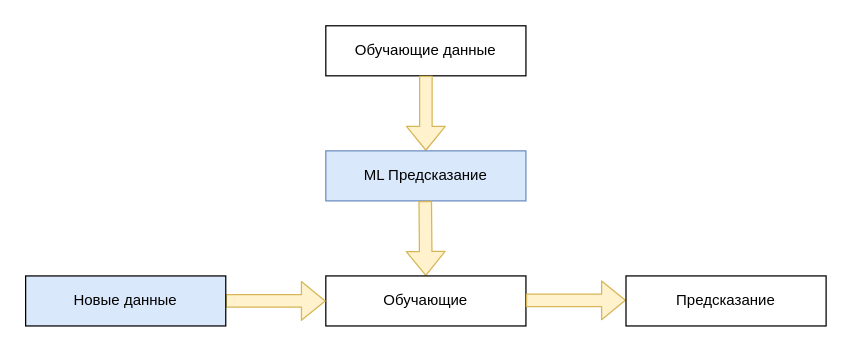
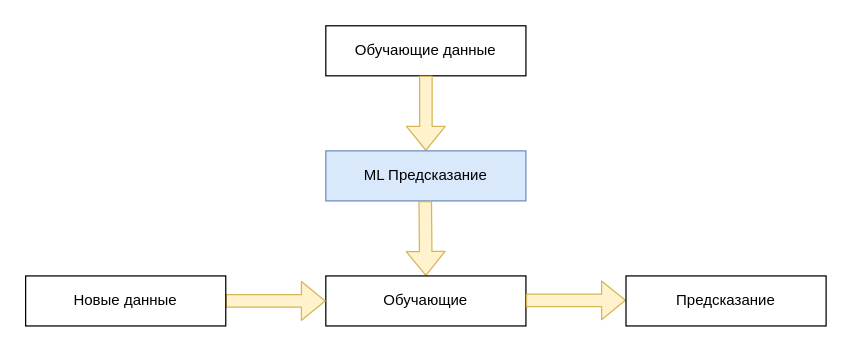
(126, 301) -> (126, 301)
